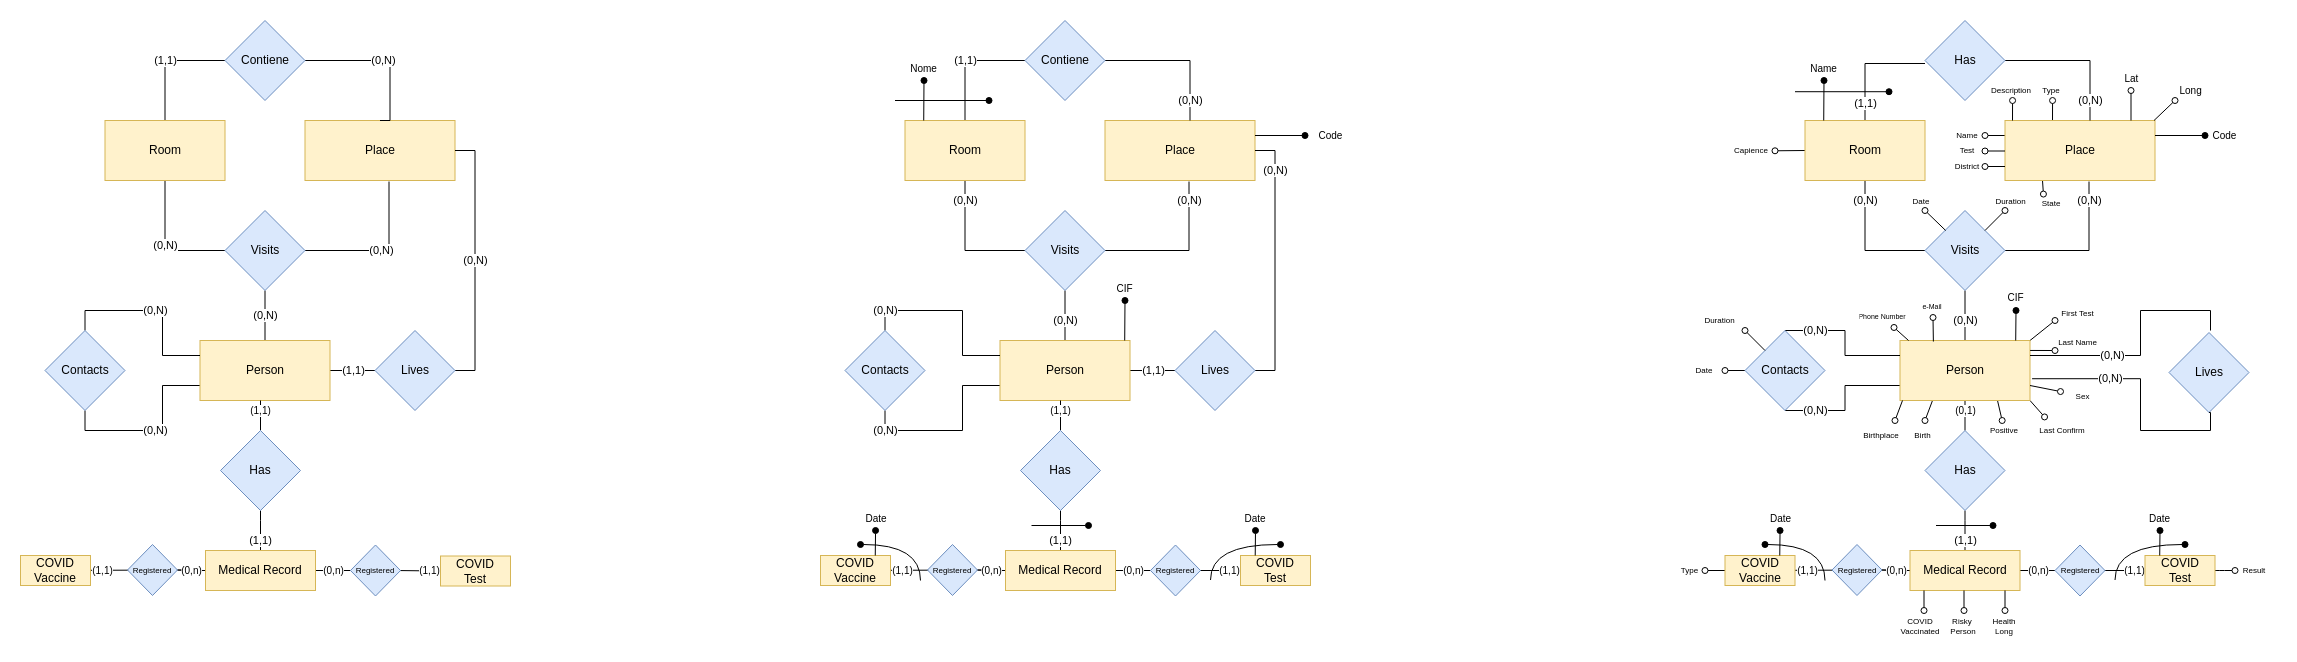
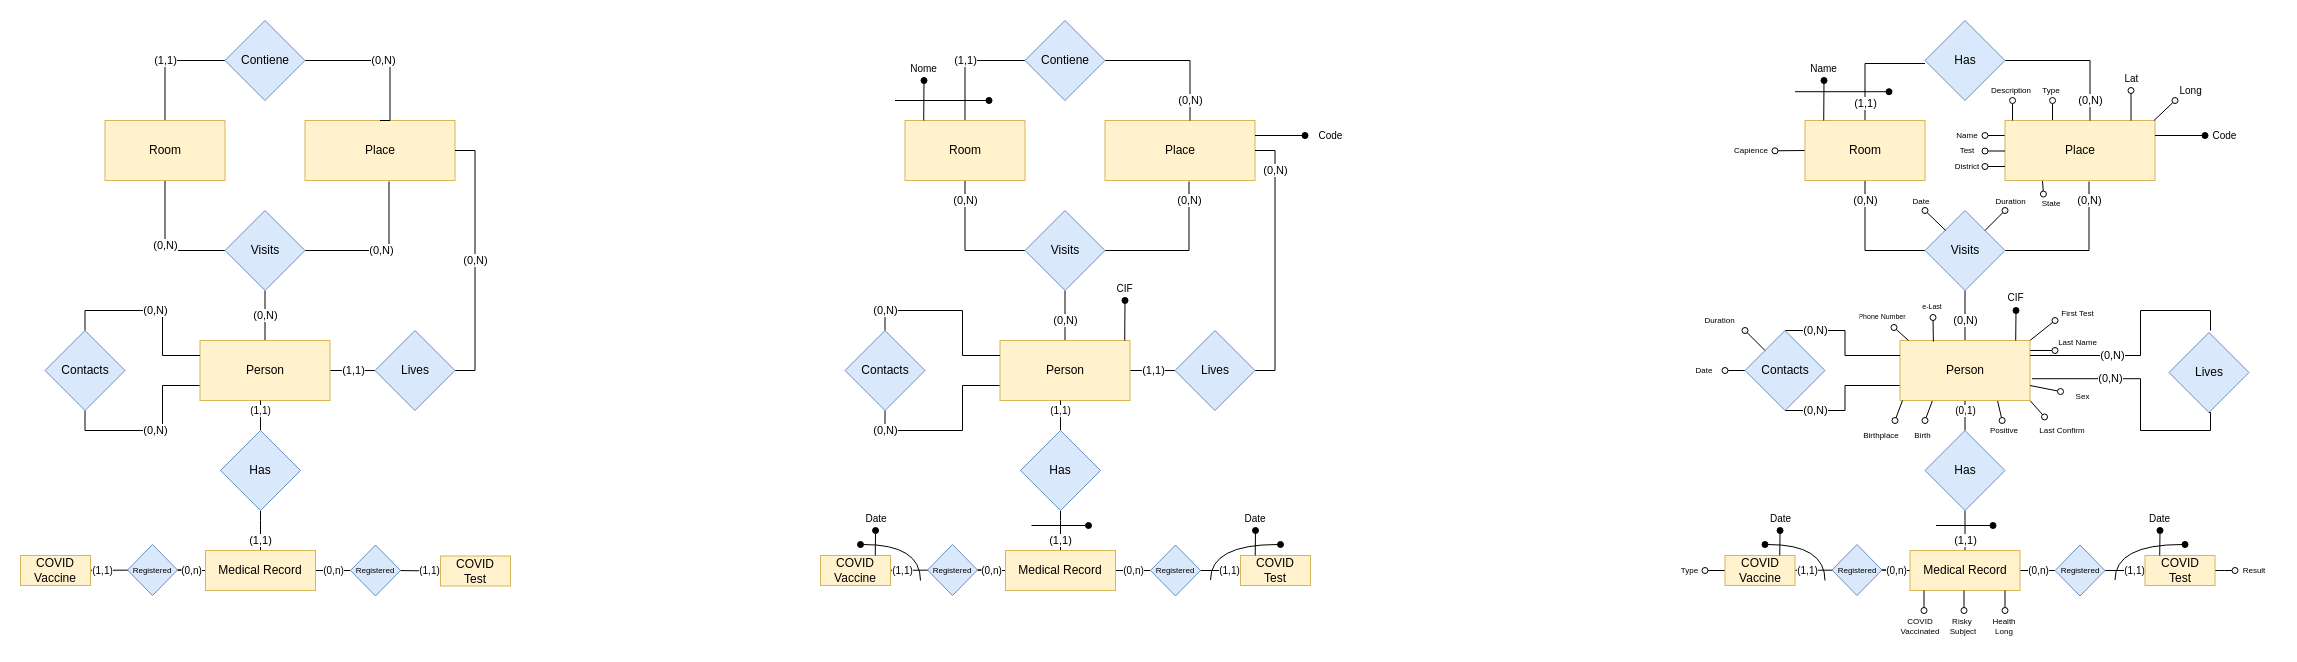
(1932, 307) -> (1932, 307)
(1963, 621) -> (1963, 621)
